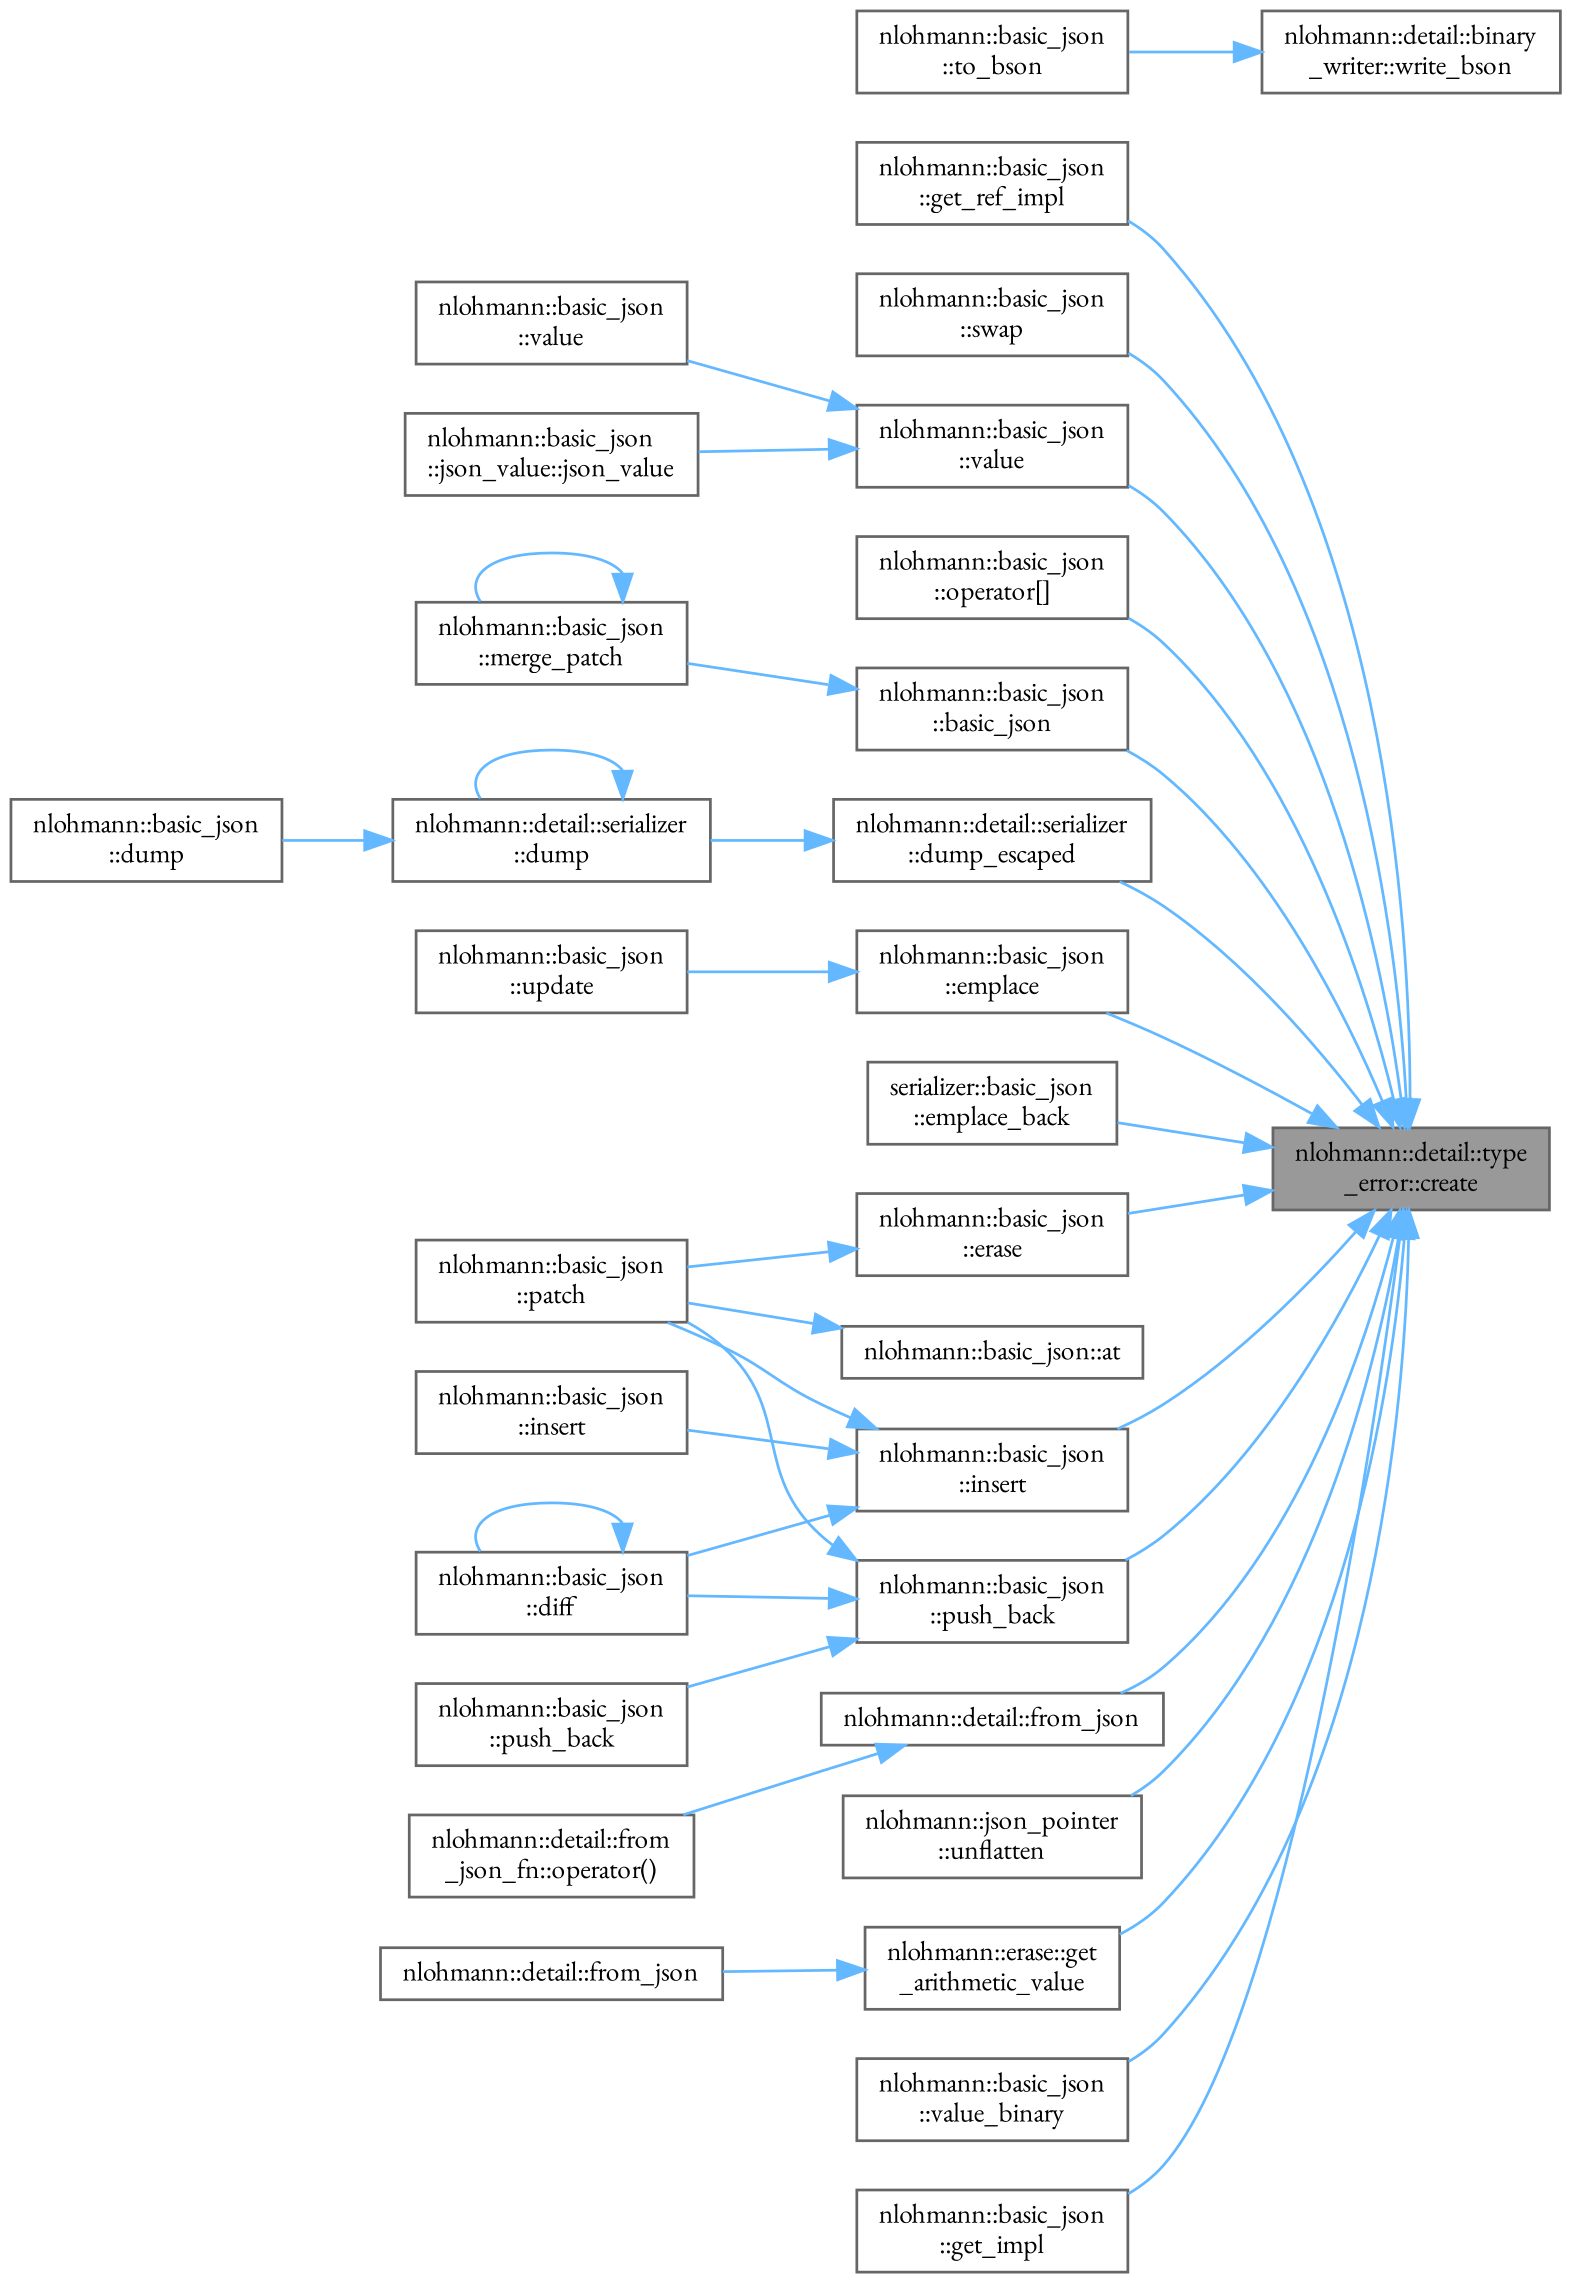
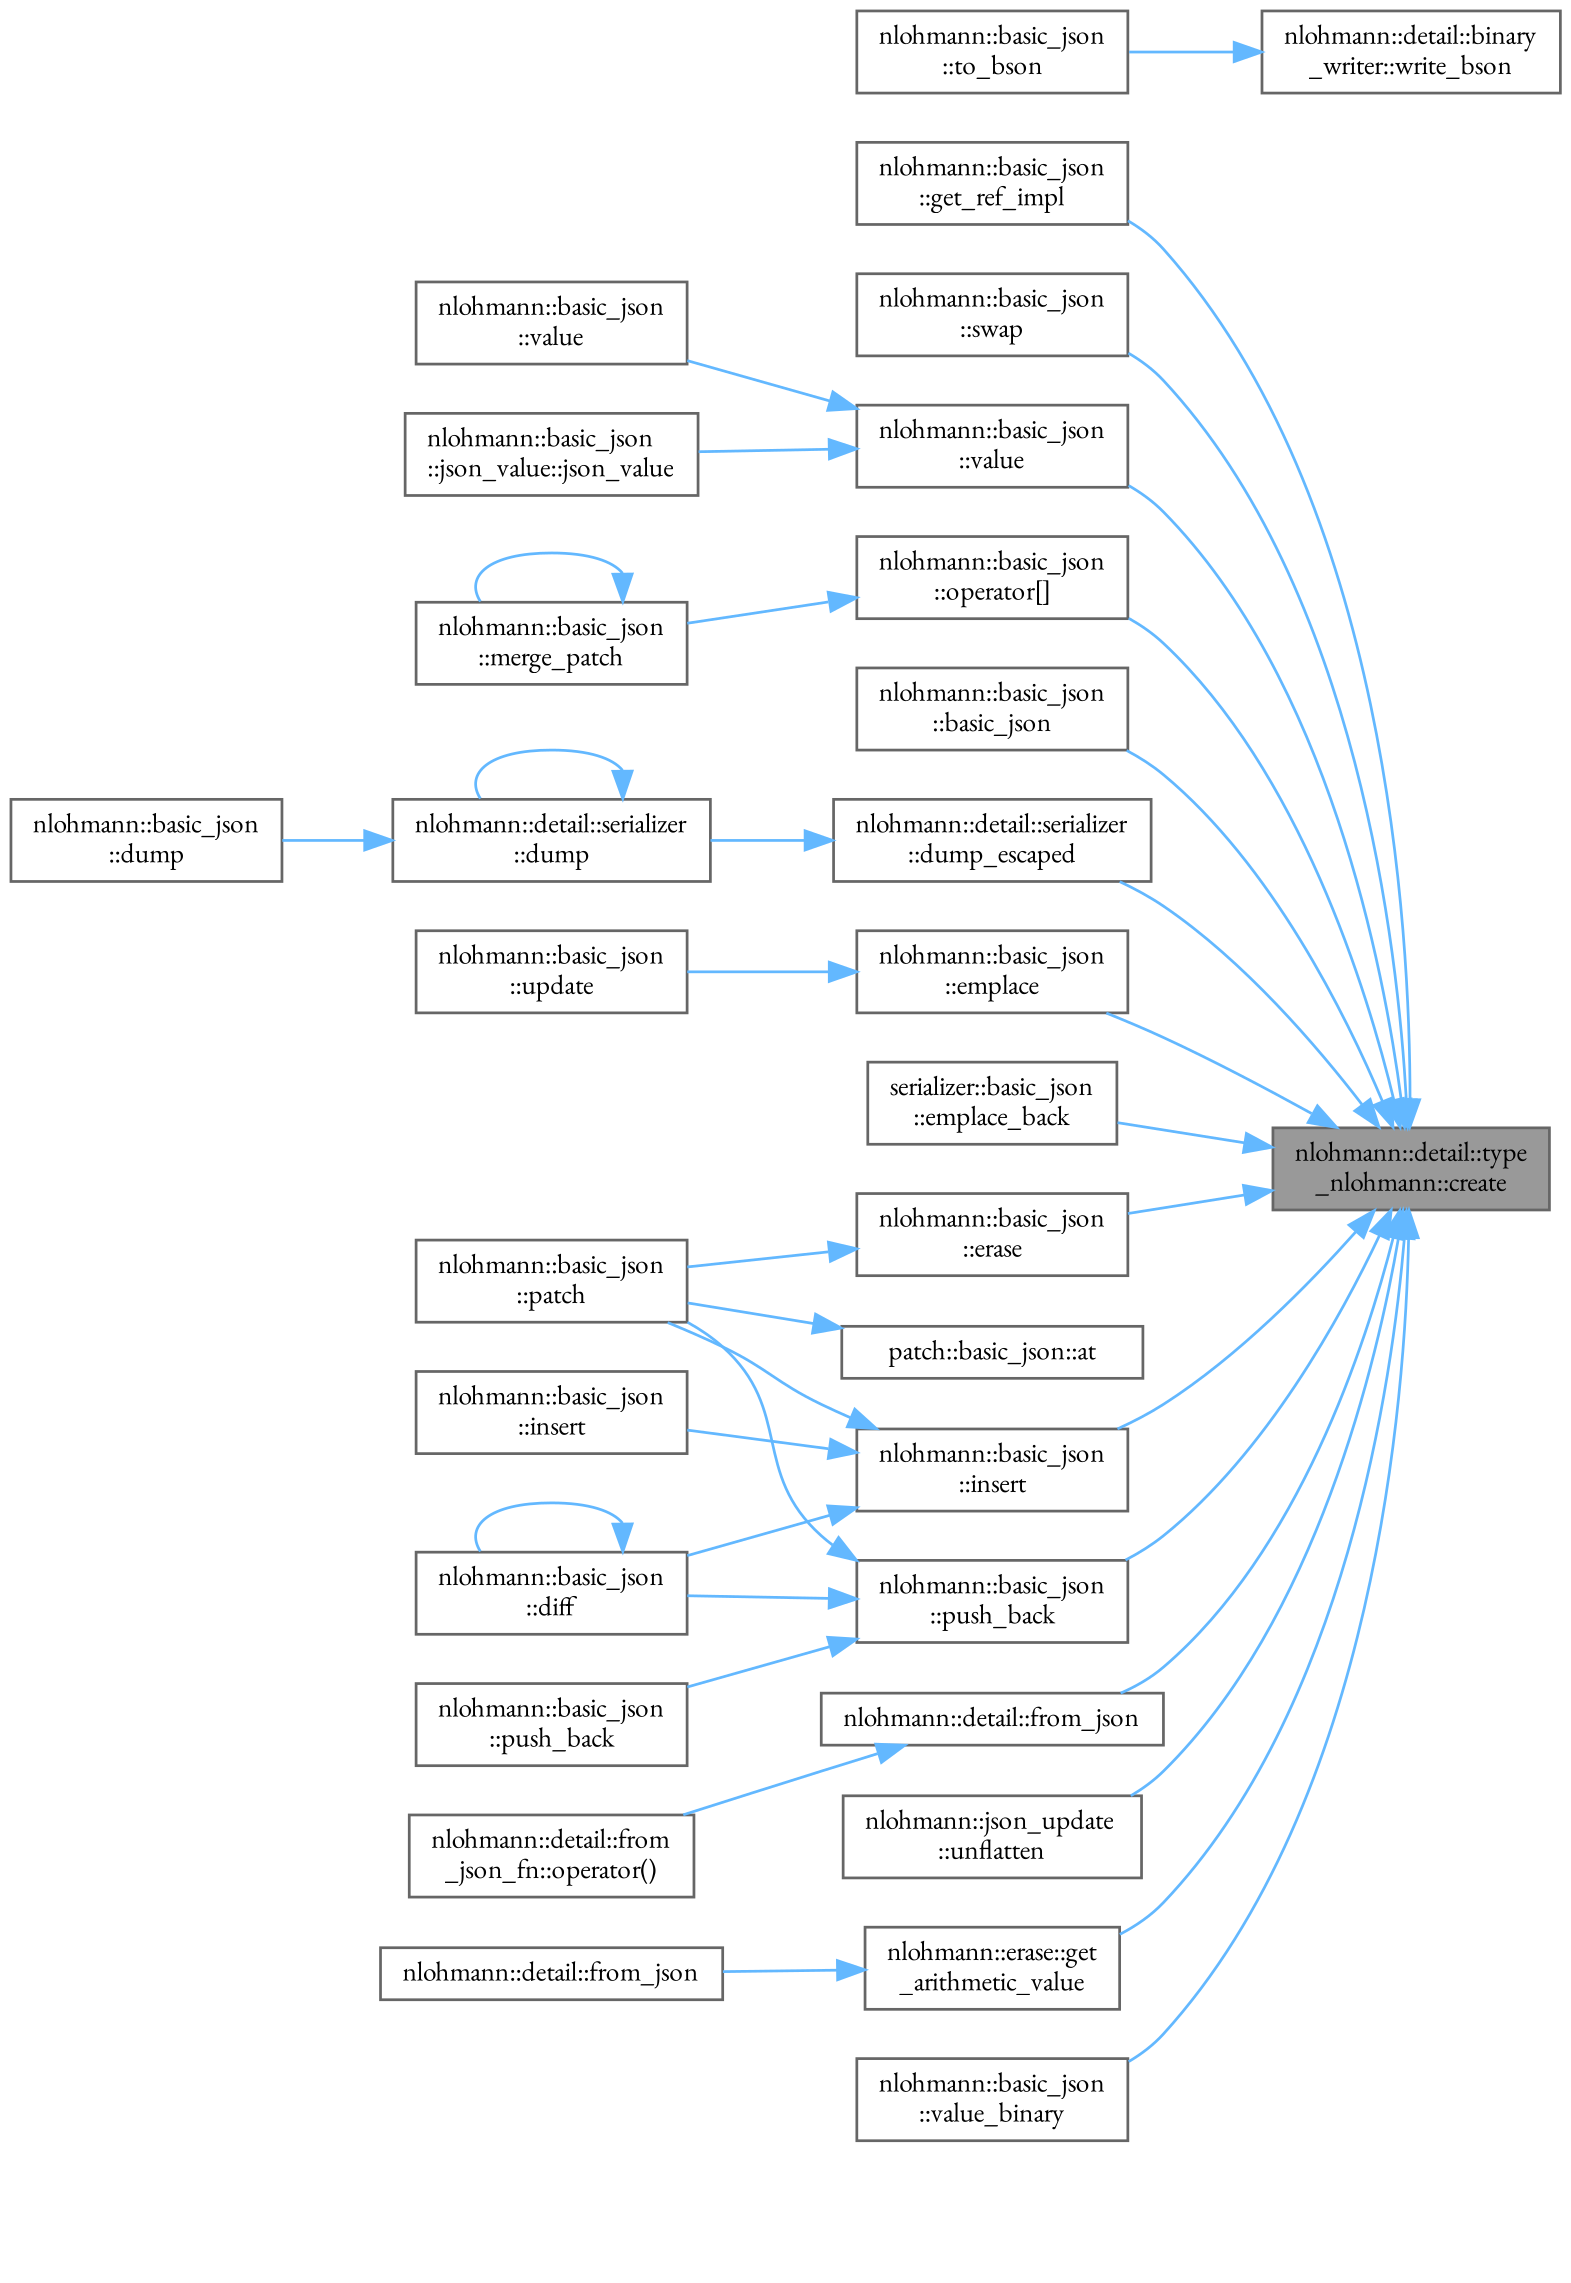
(758, 674) -> (758, 613)
(1411, 1169) -> (1411, 1169)
(992, 1352) -> (992, 1352)
(992, 1837) -> (992, 1837)
(992, 2231) -> none
